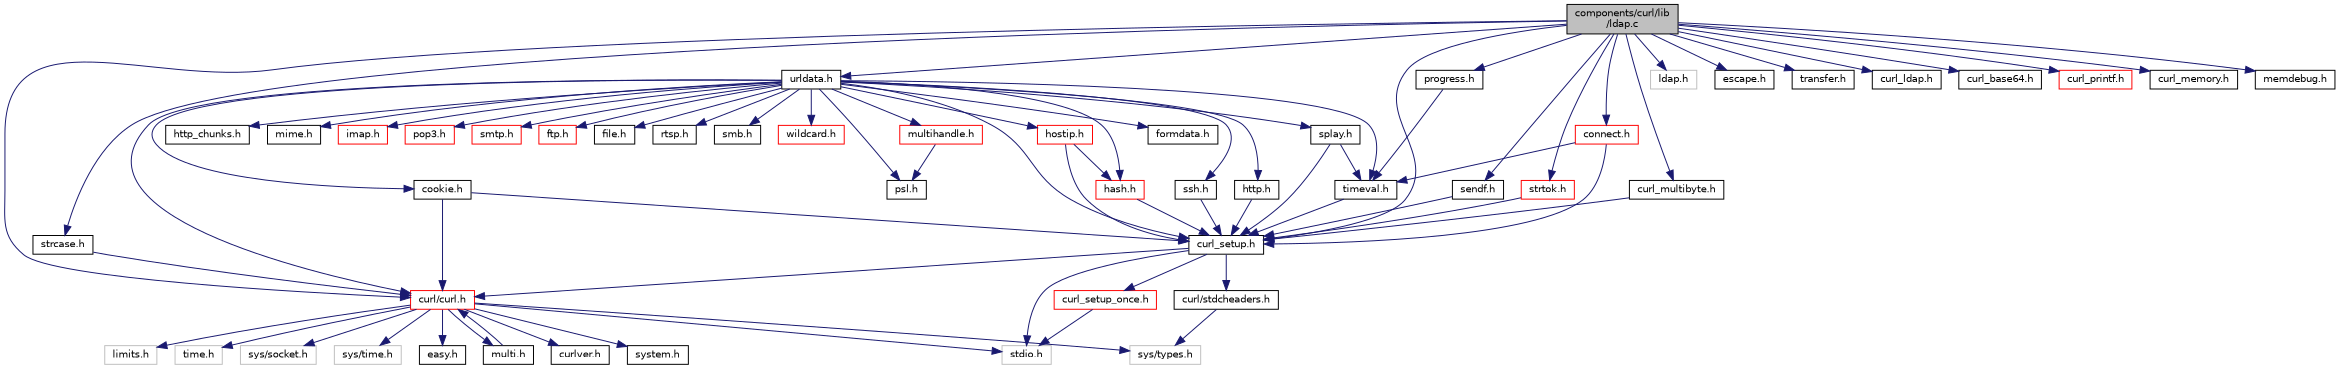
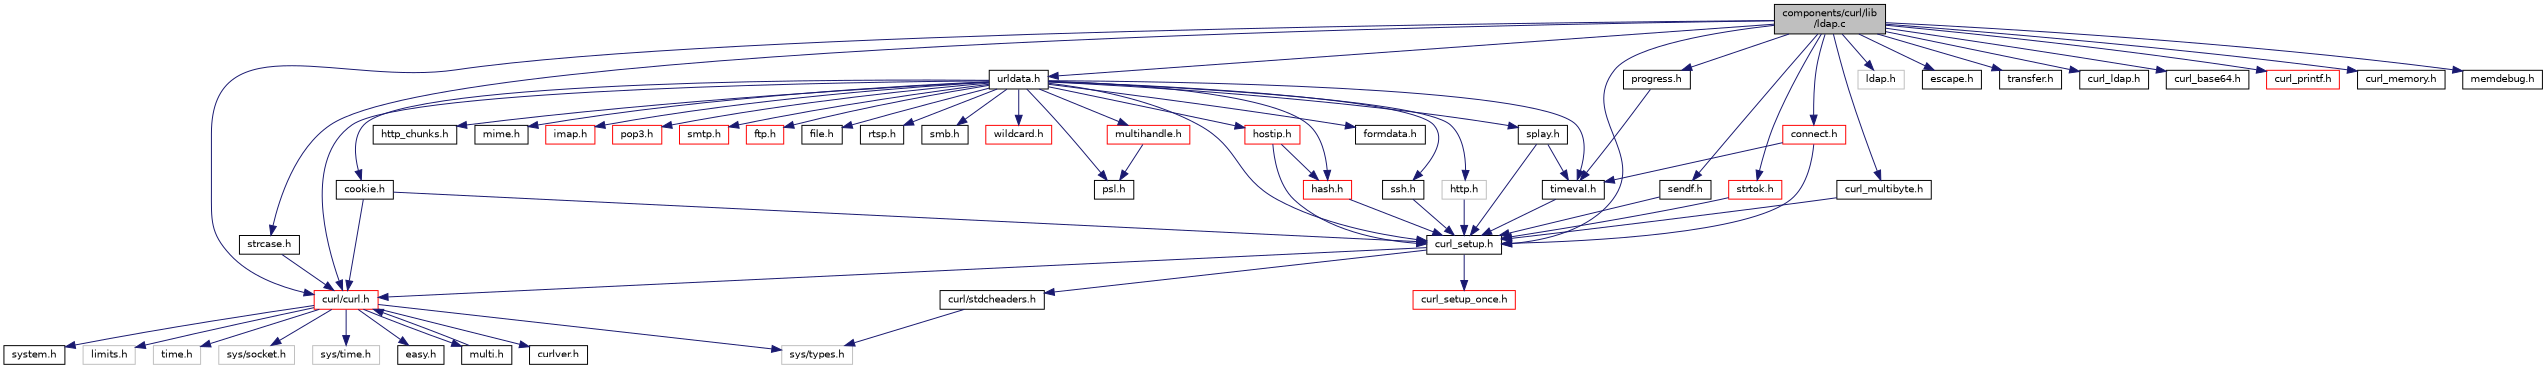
(1257, 190) -> (1464, 190)
(1027, 355) -> none
